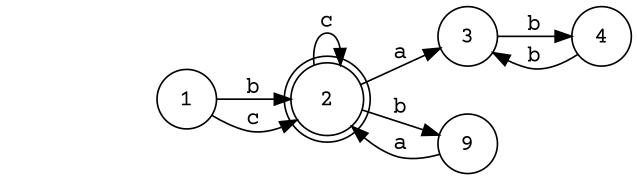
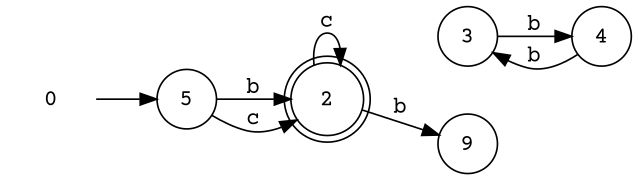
(393, 70) -> none
none -> (51, 99)
(187, 99) -> (187, 99)
(400, 157) -> none
